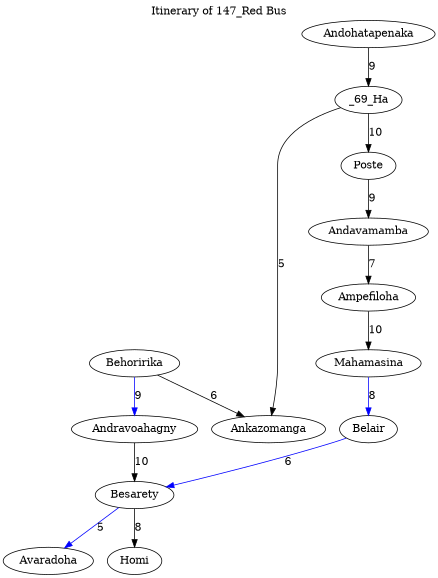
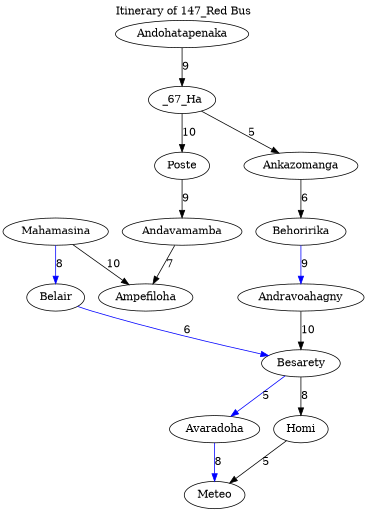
(368, 100) -> (182, 100)
(368, 327) -> (98, 262)
(197, 394) -> (301, 195)
none -> (215, 495)
